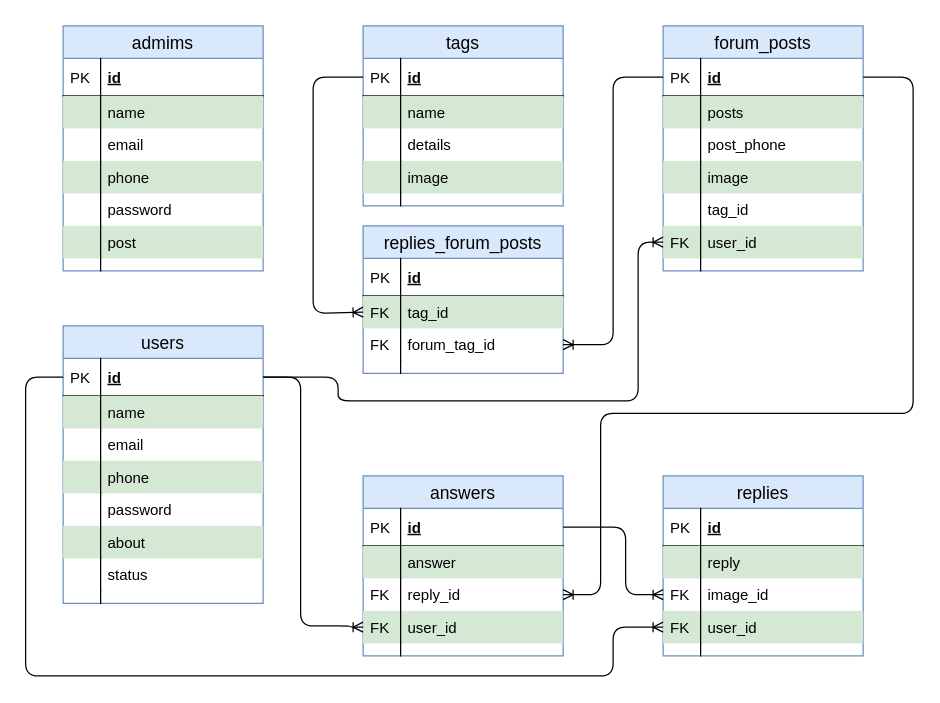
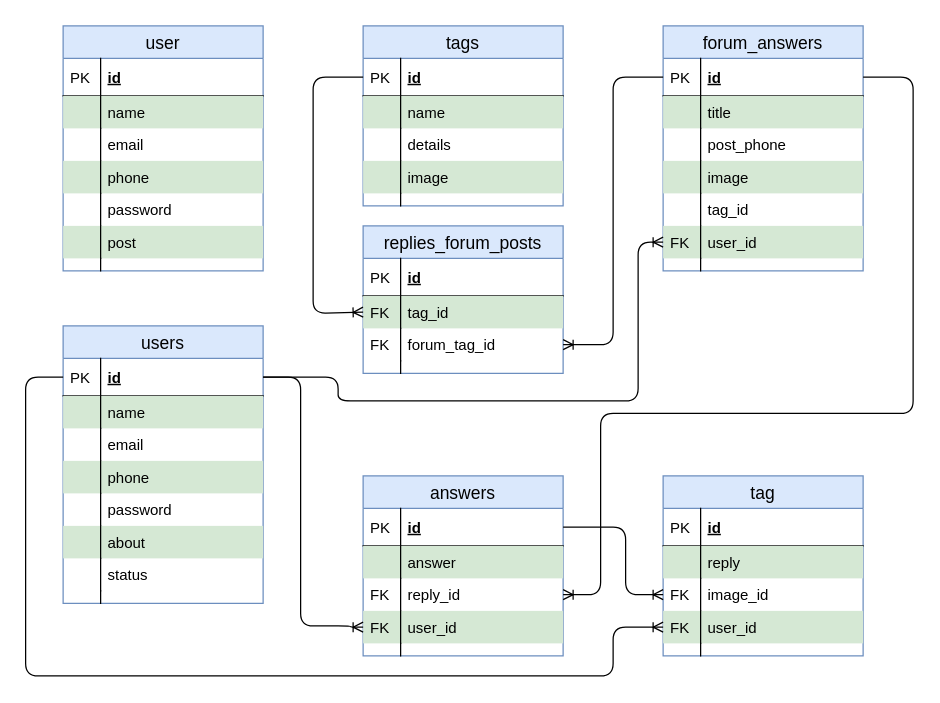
(163, 43) -> (163, 43)
(763, 43) -> (763, 43)
(729, 113) -> (725, 113)
(763, 493) -> (763, 493)
